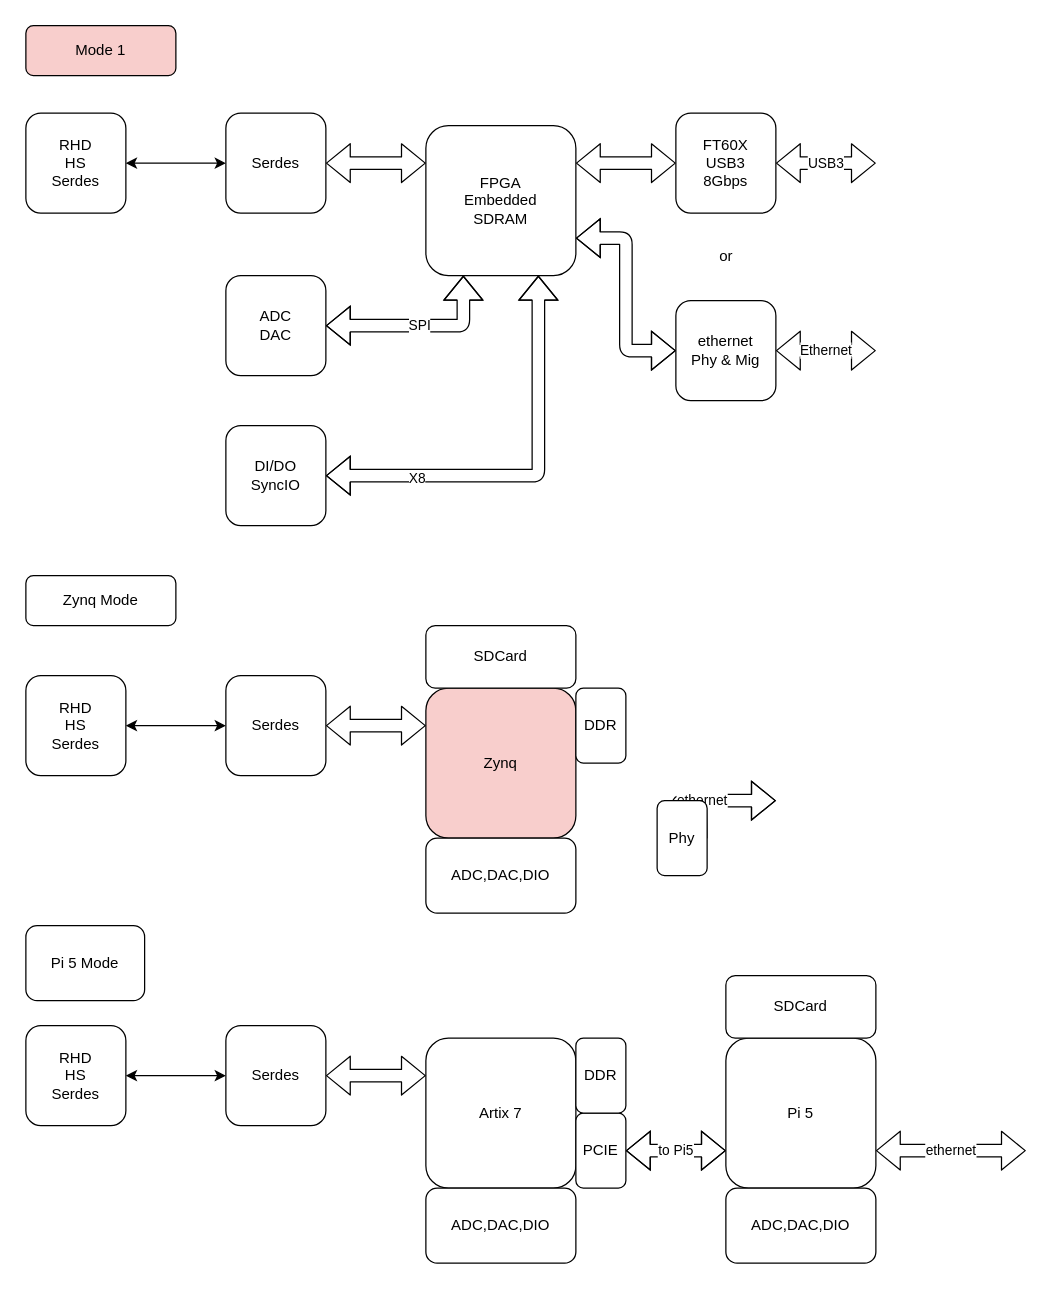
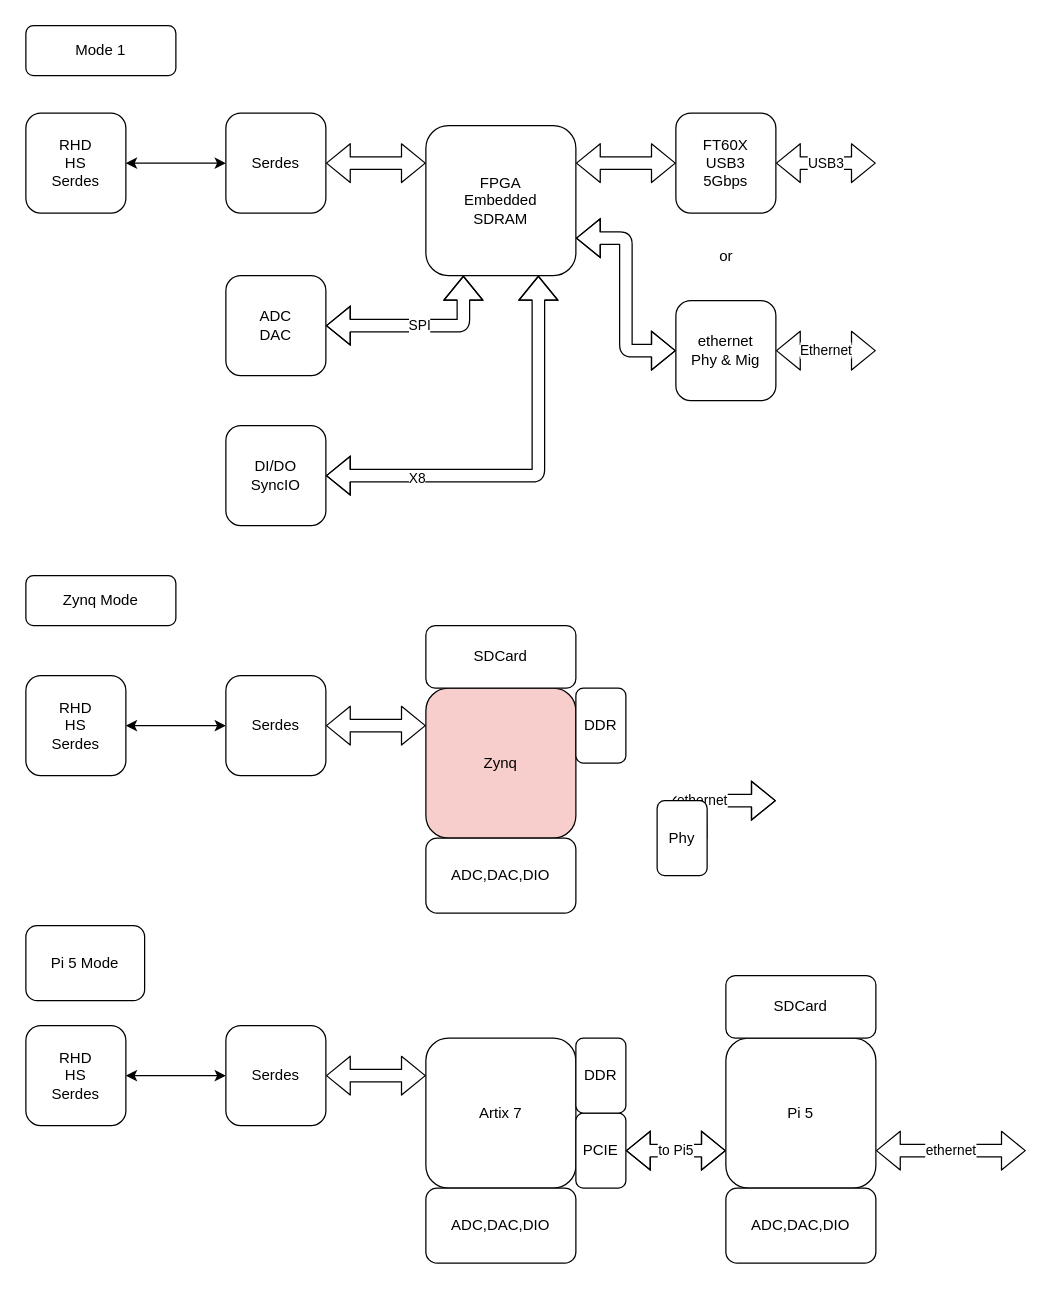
(101, 51) -> (101, 51)
(726, 163) -> (726, 163)
